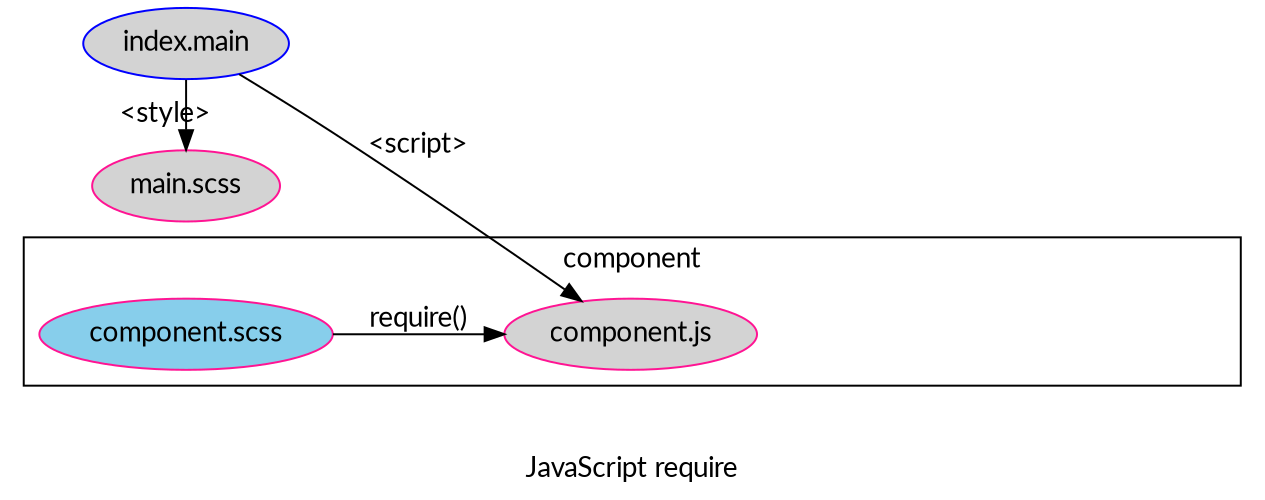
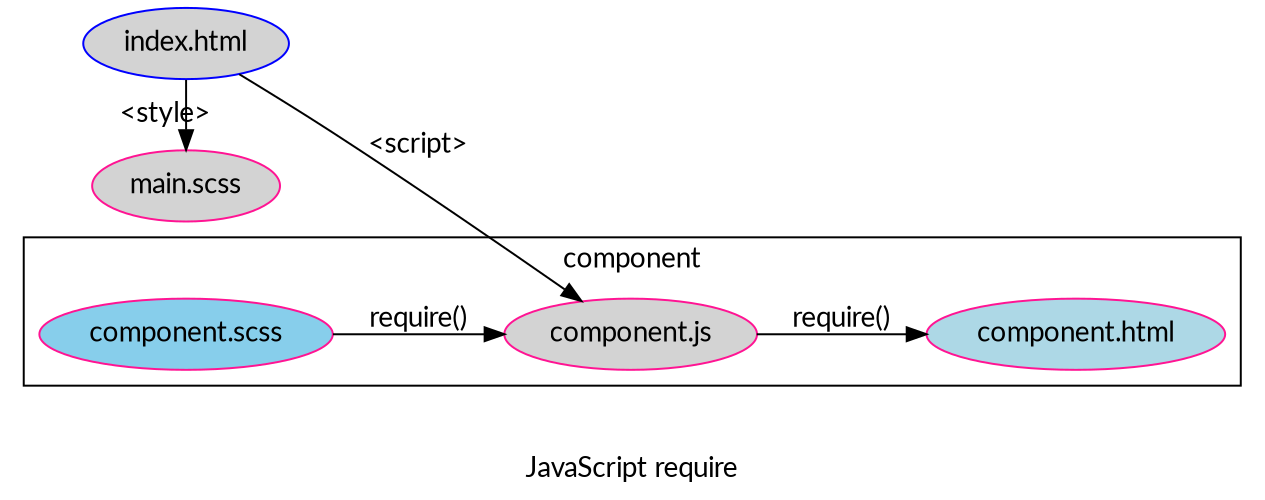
(186, 44) -> (186, 44)
none -> (1076, 334)
